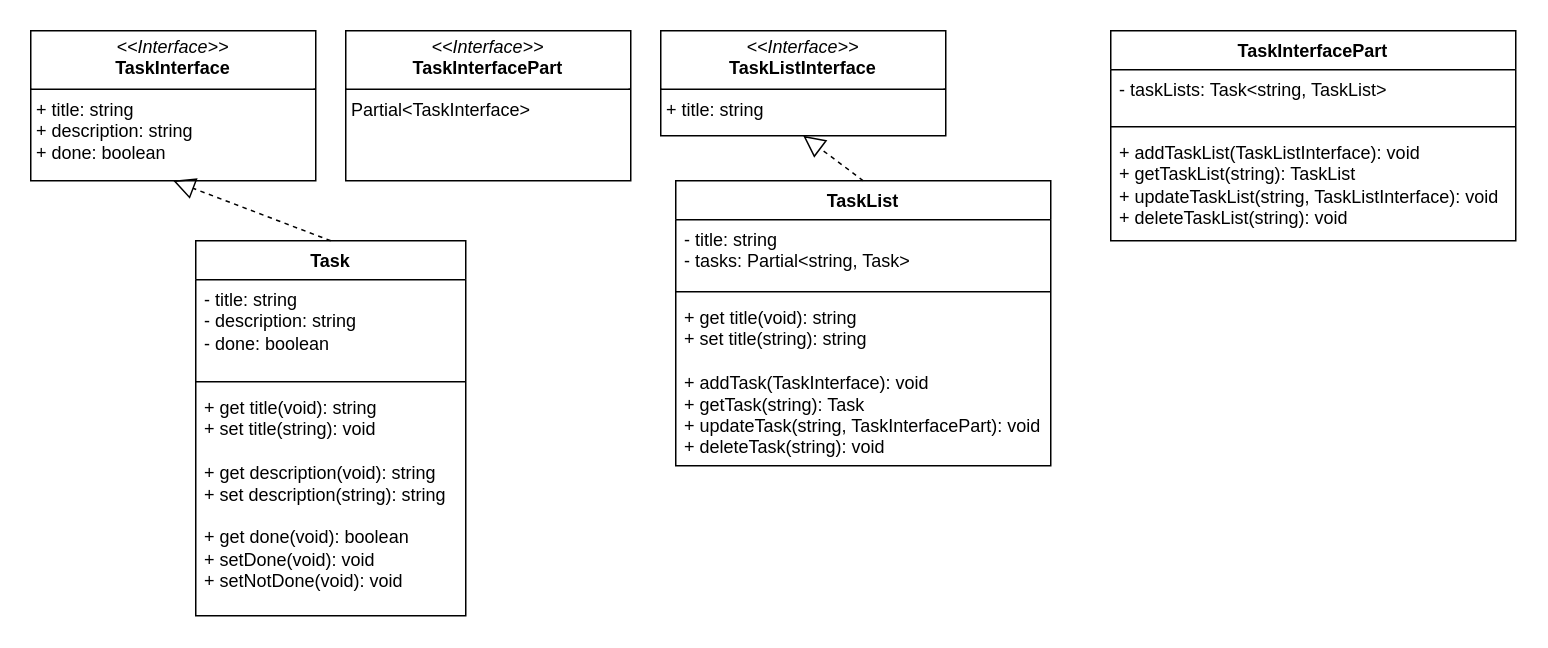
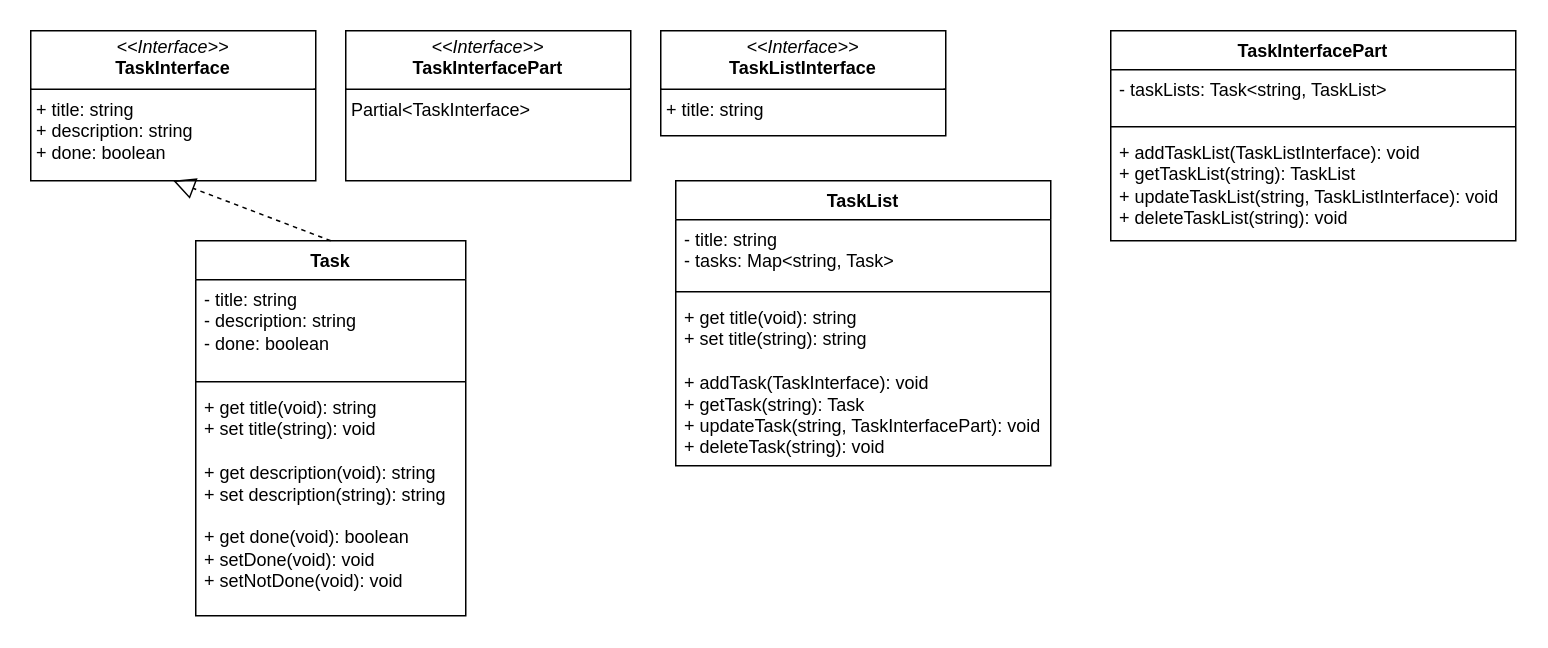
(842, 165) -> none
(817, 252) -> (802, 252)
